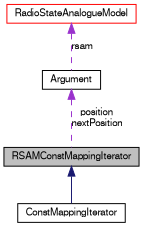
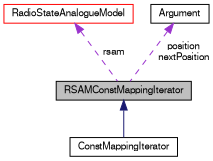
(71, 52) -> (99, 56)
